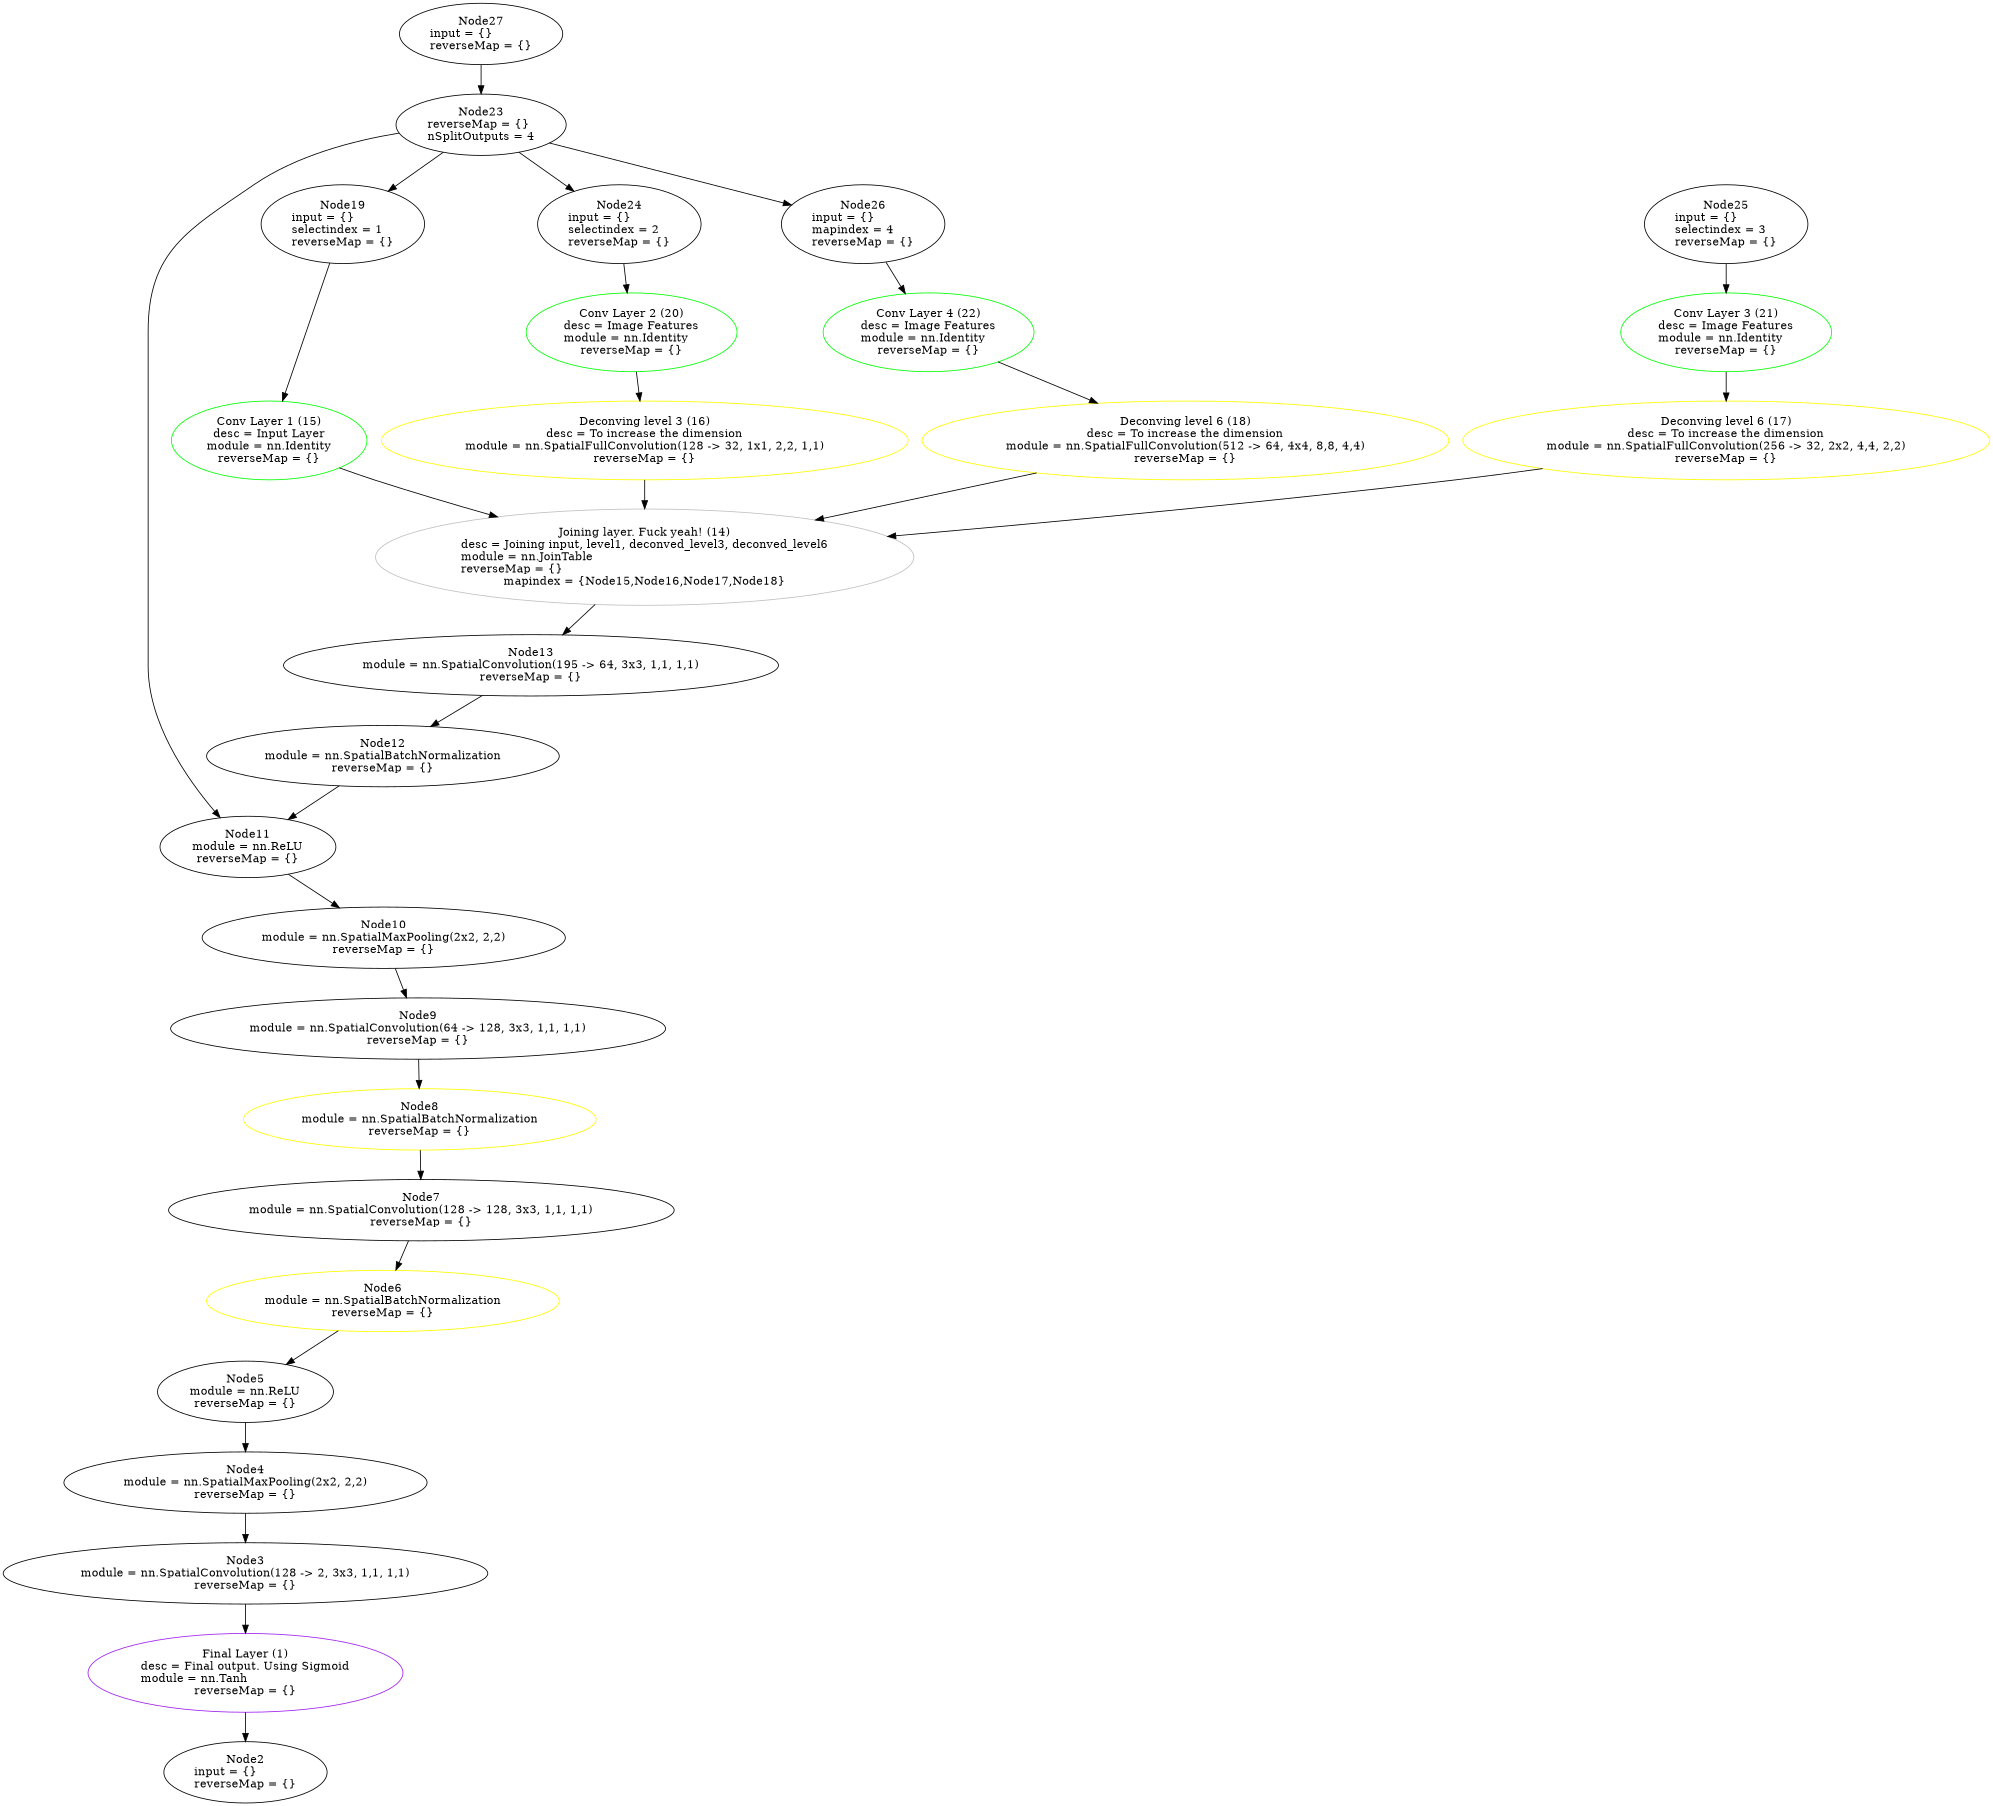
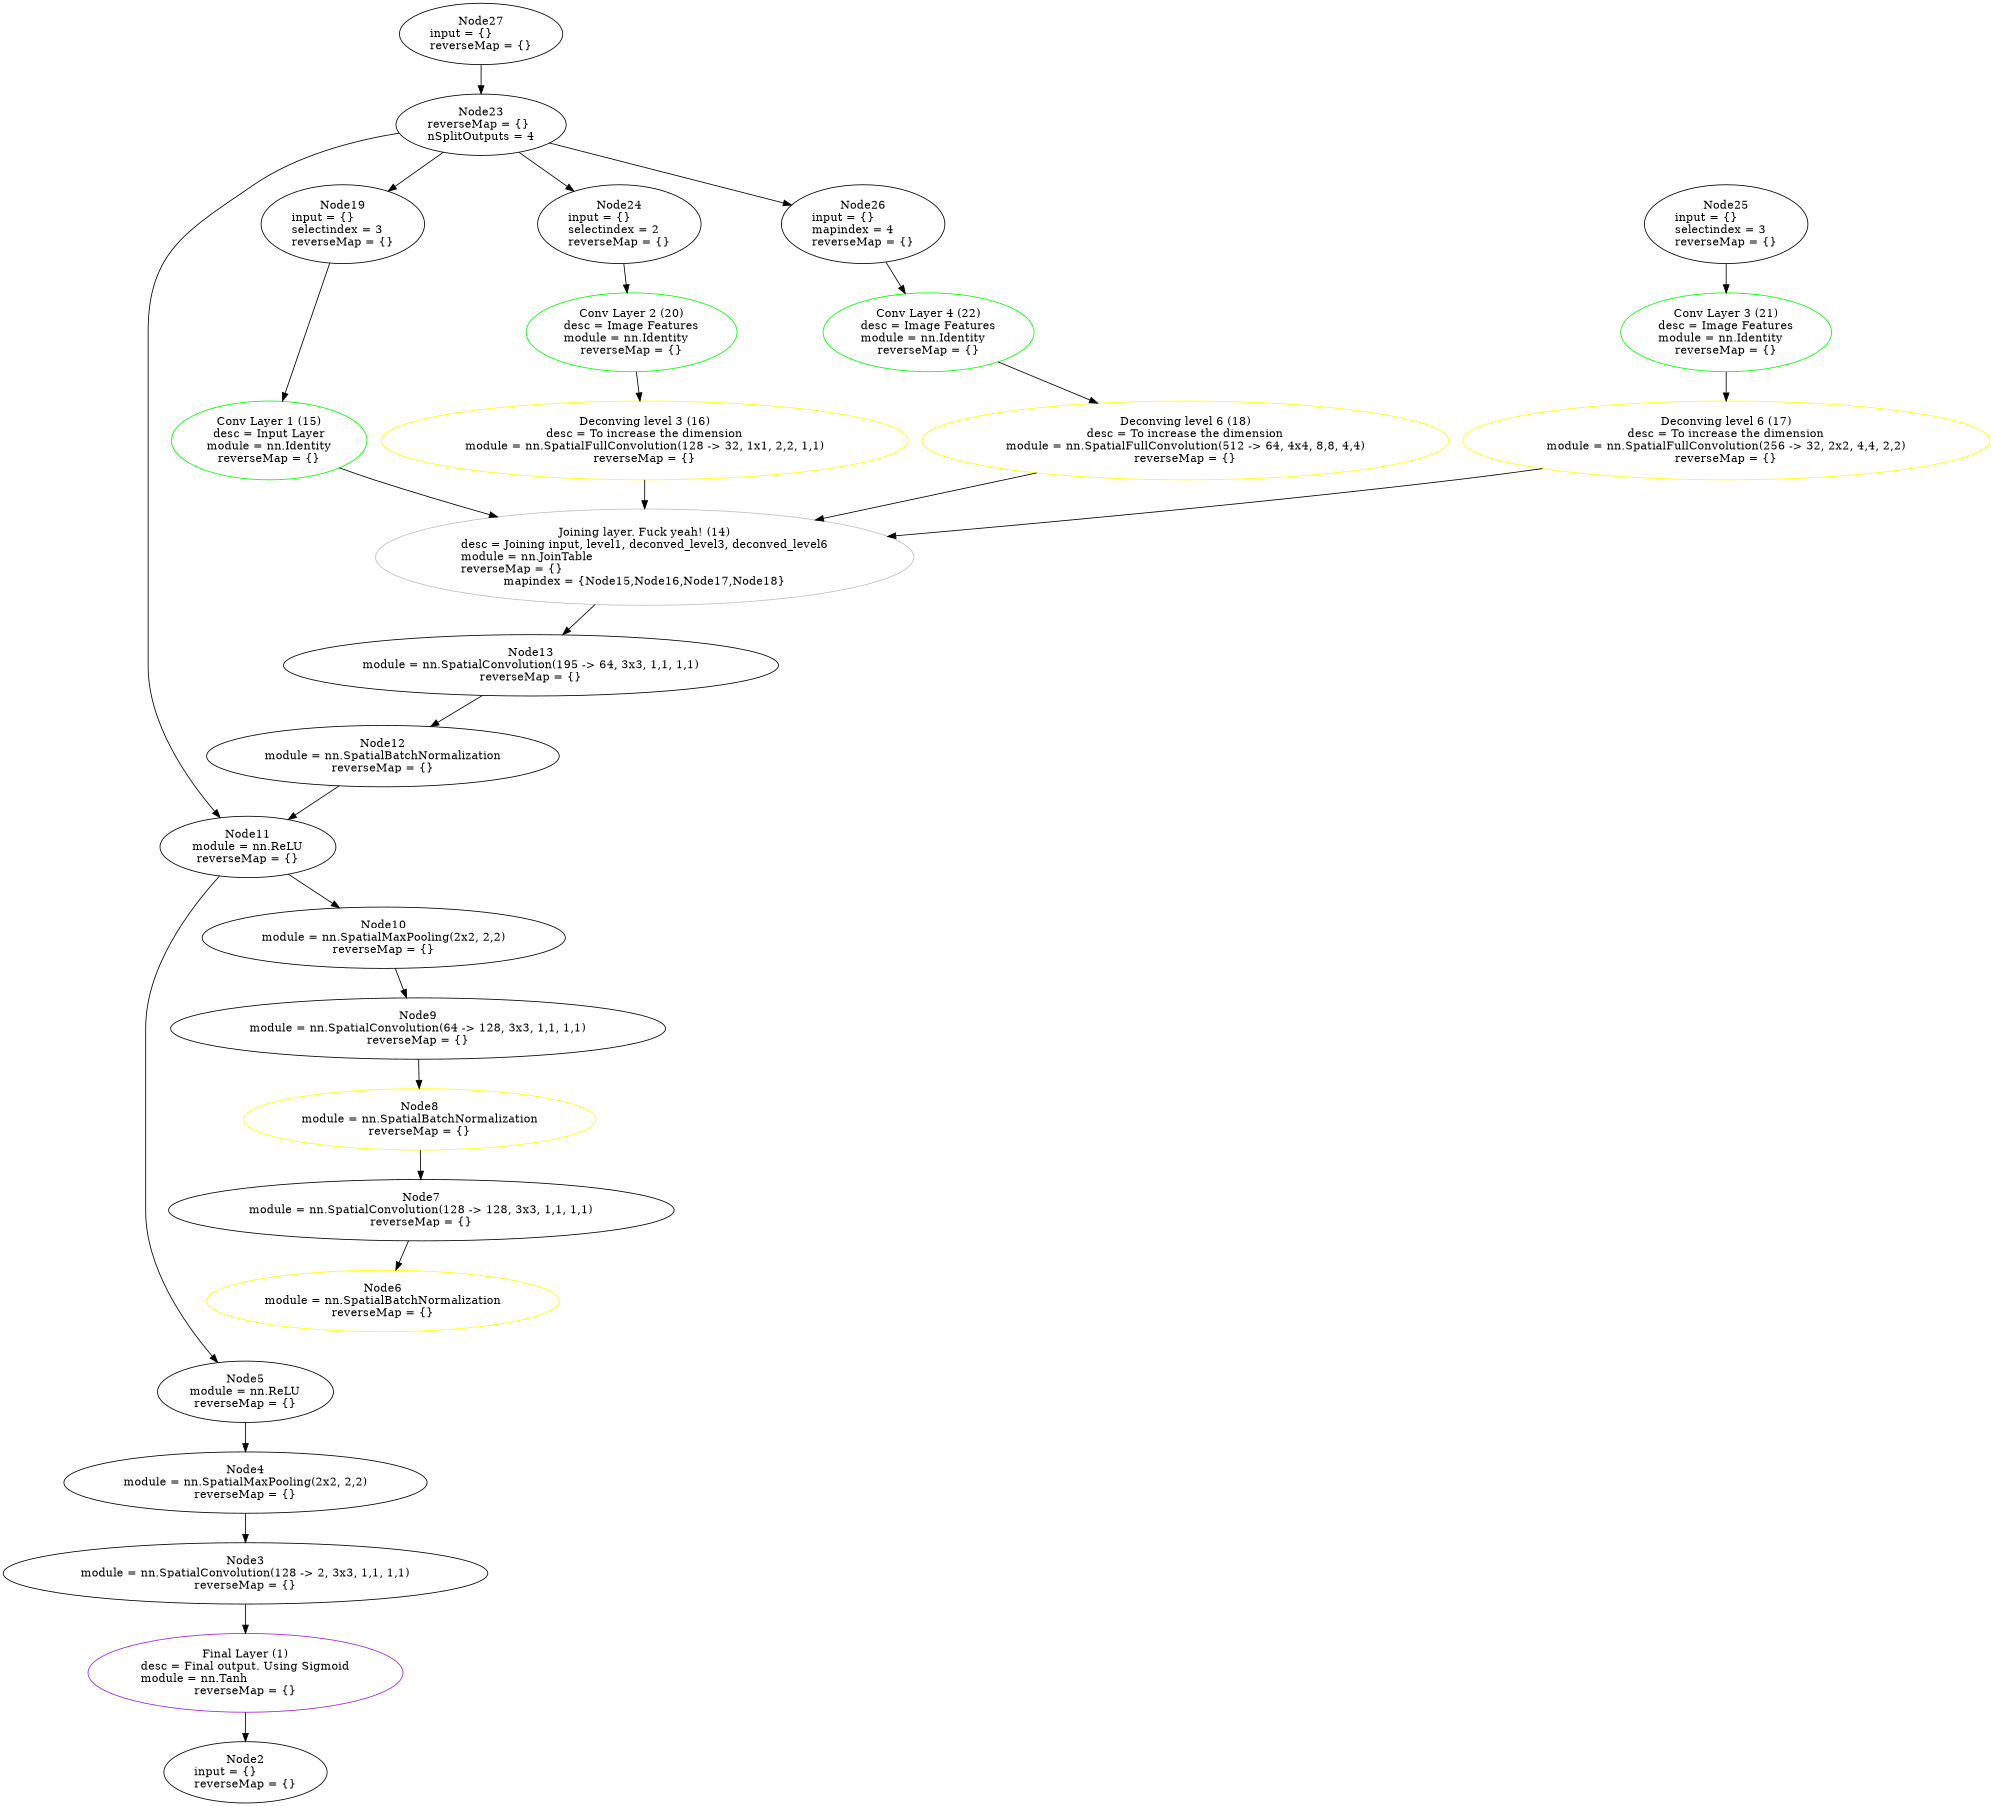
(343, 224) -> (343, 224)
(316, 1345) -> (146, 1115)
